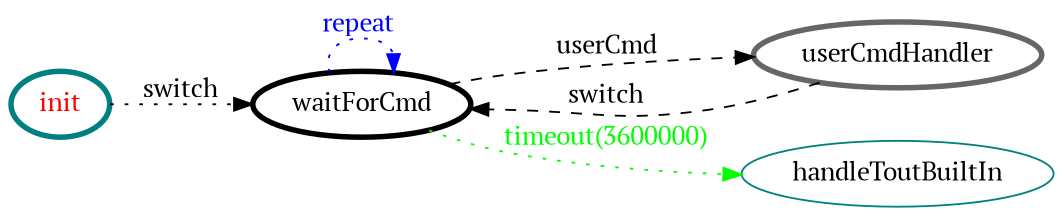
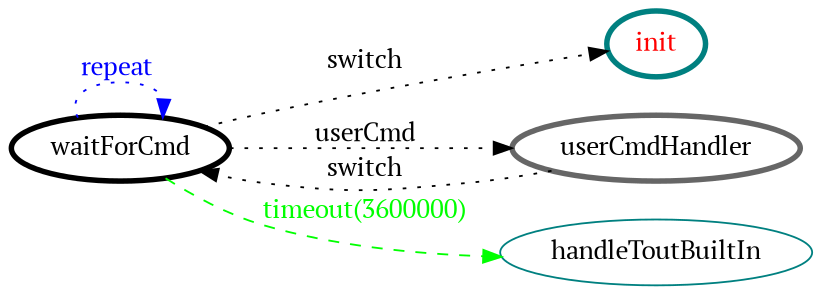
(592, 66) -> (362, 148)
(172, 104) -> (396, 87)
(656, 115) -> (385, 190)
(574, 163) -> (319, 239)
